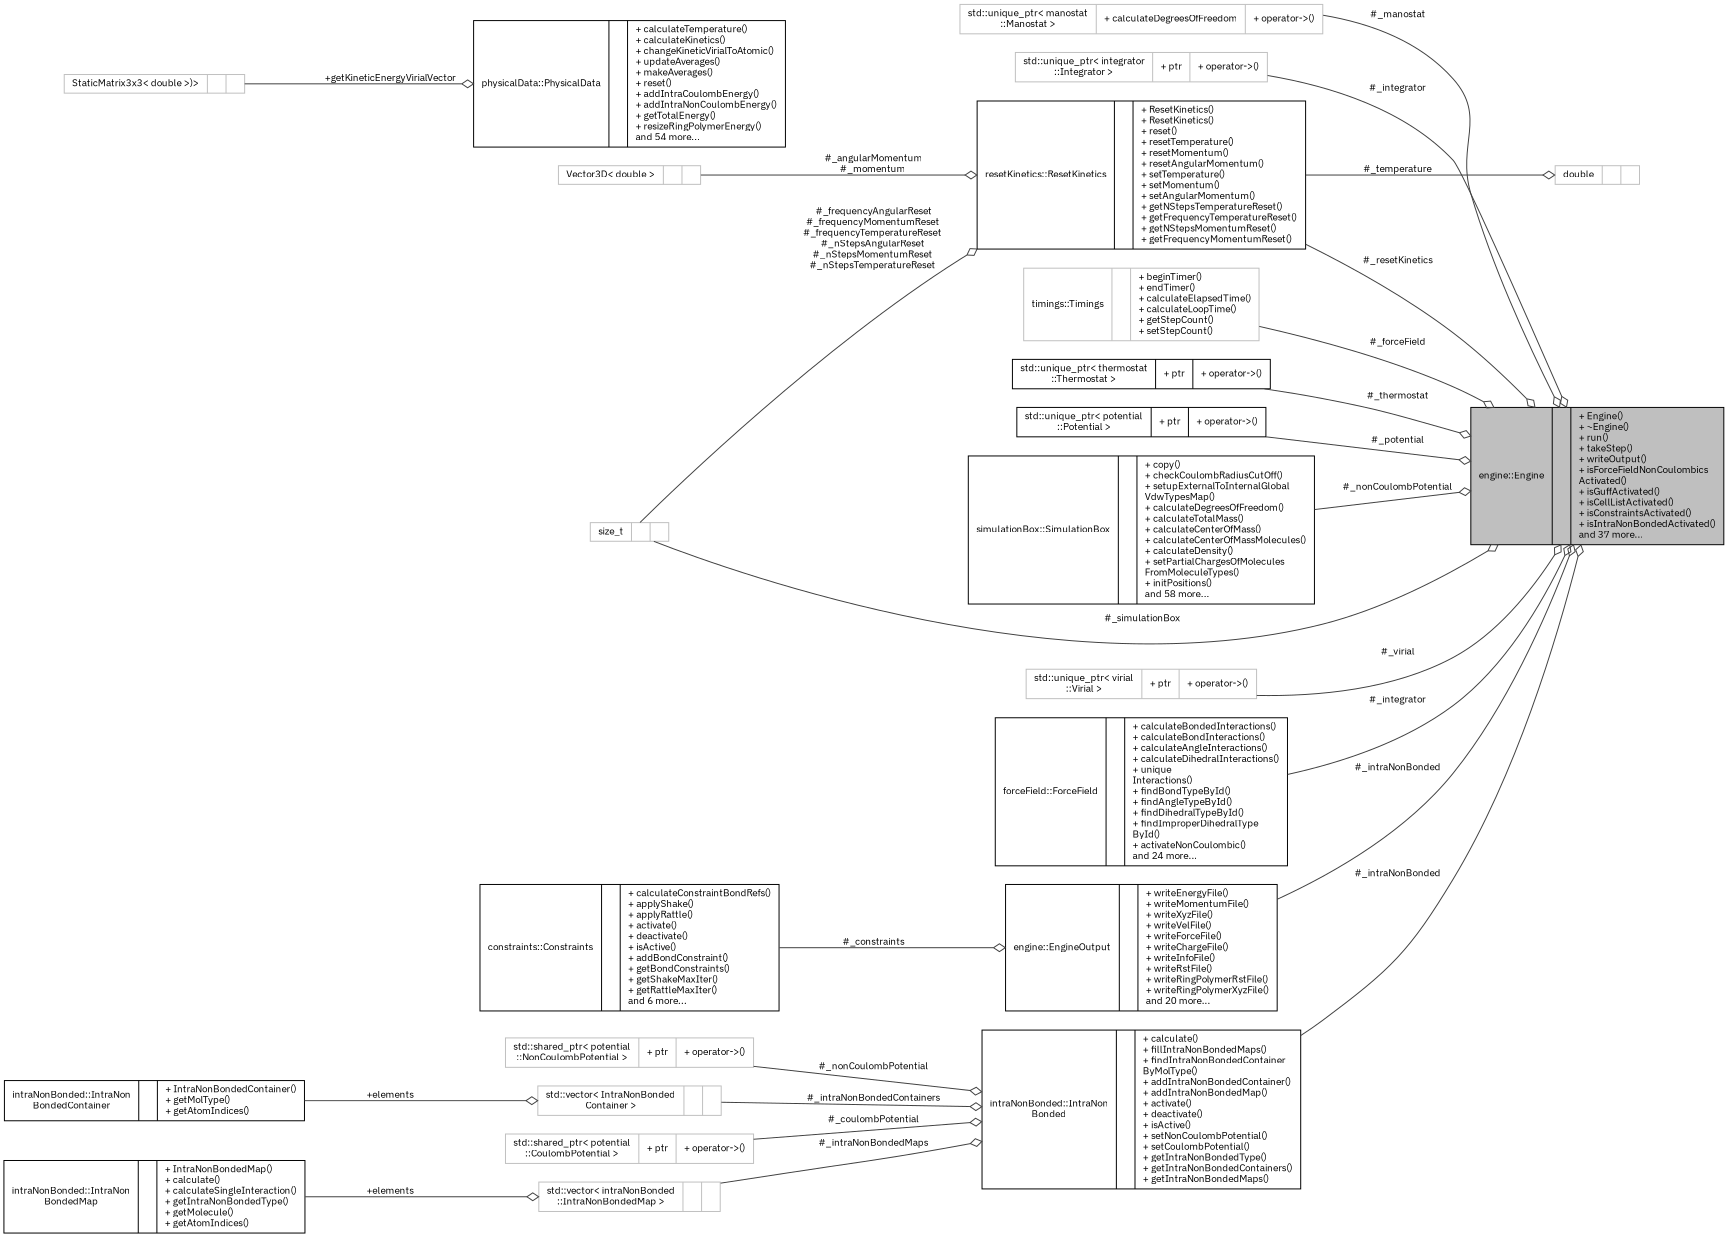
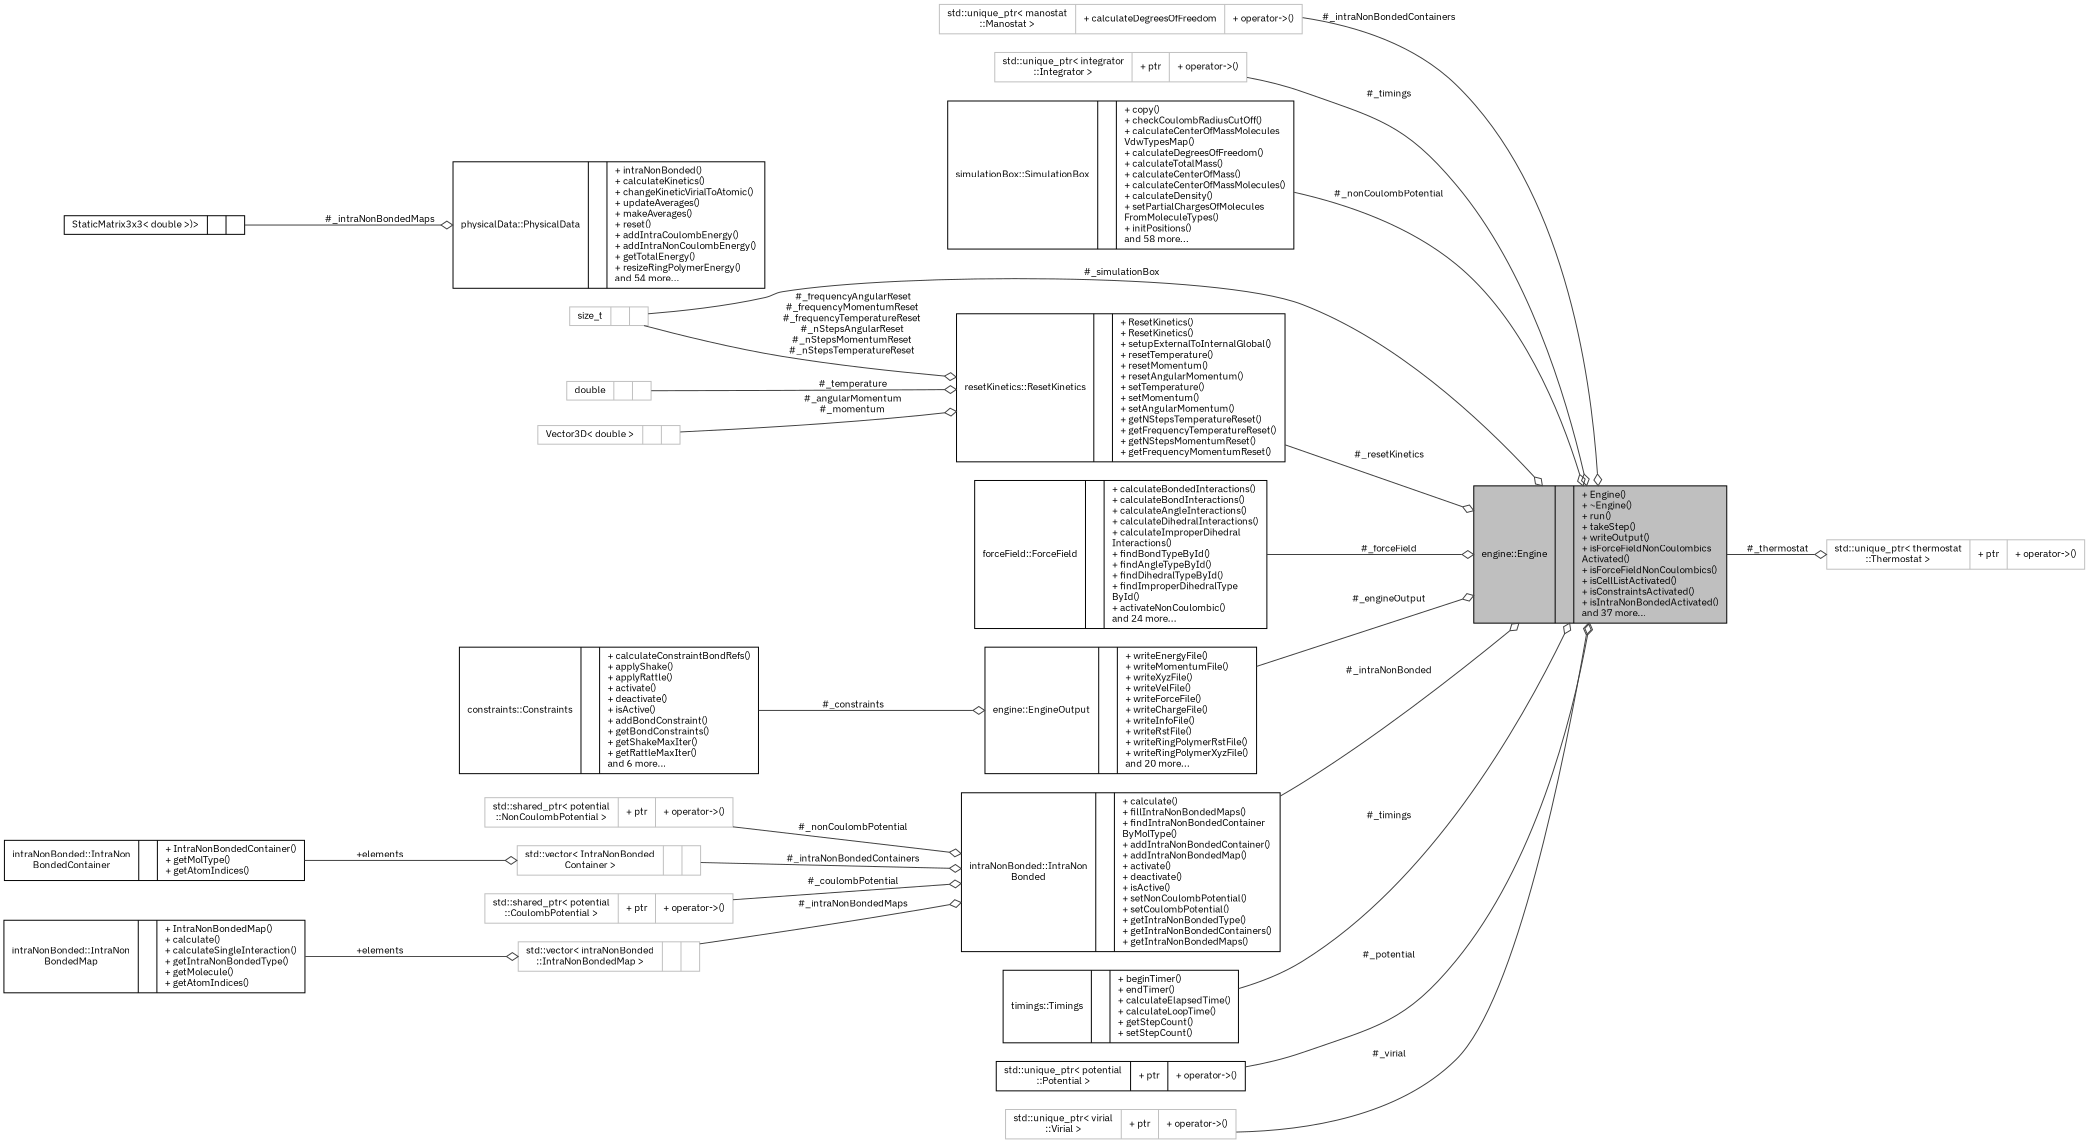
(1397, 15) -> (1388, 18)
(692, 29) -> (658, 171)
(389, 78) -> (379, 220)
(154, 84) -> (154, 225)
(1397, 88) -> (1388, 94)
(1159, 131) -> (1196, 344)
(1424, 175) -> (798, 390)
(1141, 304) -> (1121, 1007)
(1397, 342) -> (1388, 816)
(1141, 374) -> (1956, 555)
(1363, 407) -> (1771, 555)
(1217, 486) -> (1202, 131)
(1619, 492) -> (1650, 570)
(1397, 700) -> (1388, 549)
(1397, 768) -> (1388, 599)
(1152, 770) -> (1177, 532)
